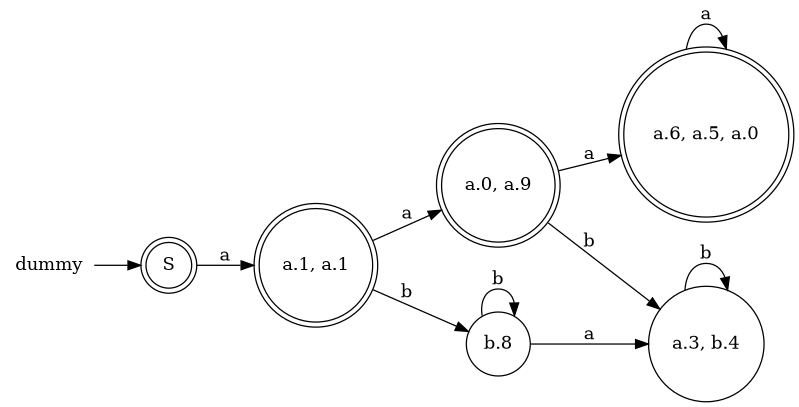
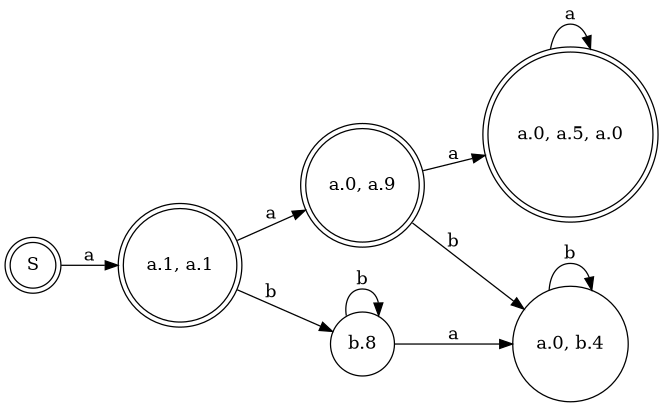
(706, 135) -> (570, 135)
(50, 265) -> none
(706, 344) -> (570, 344)
